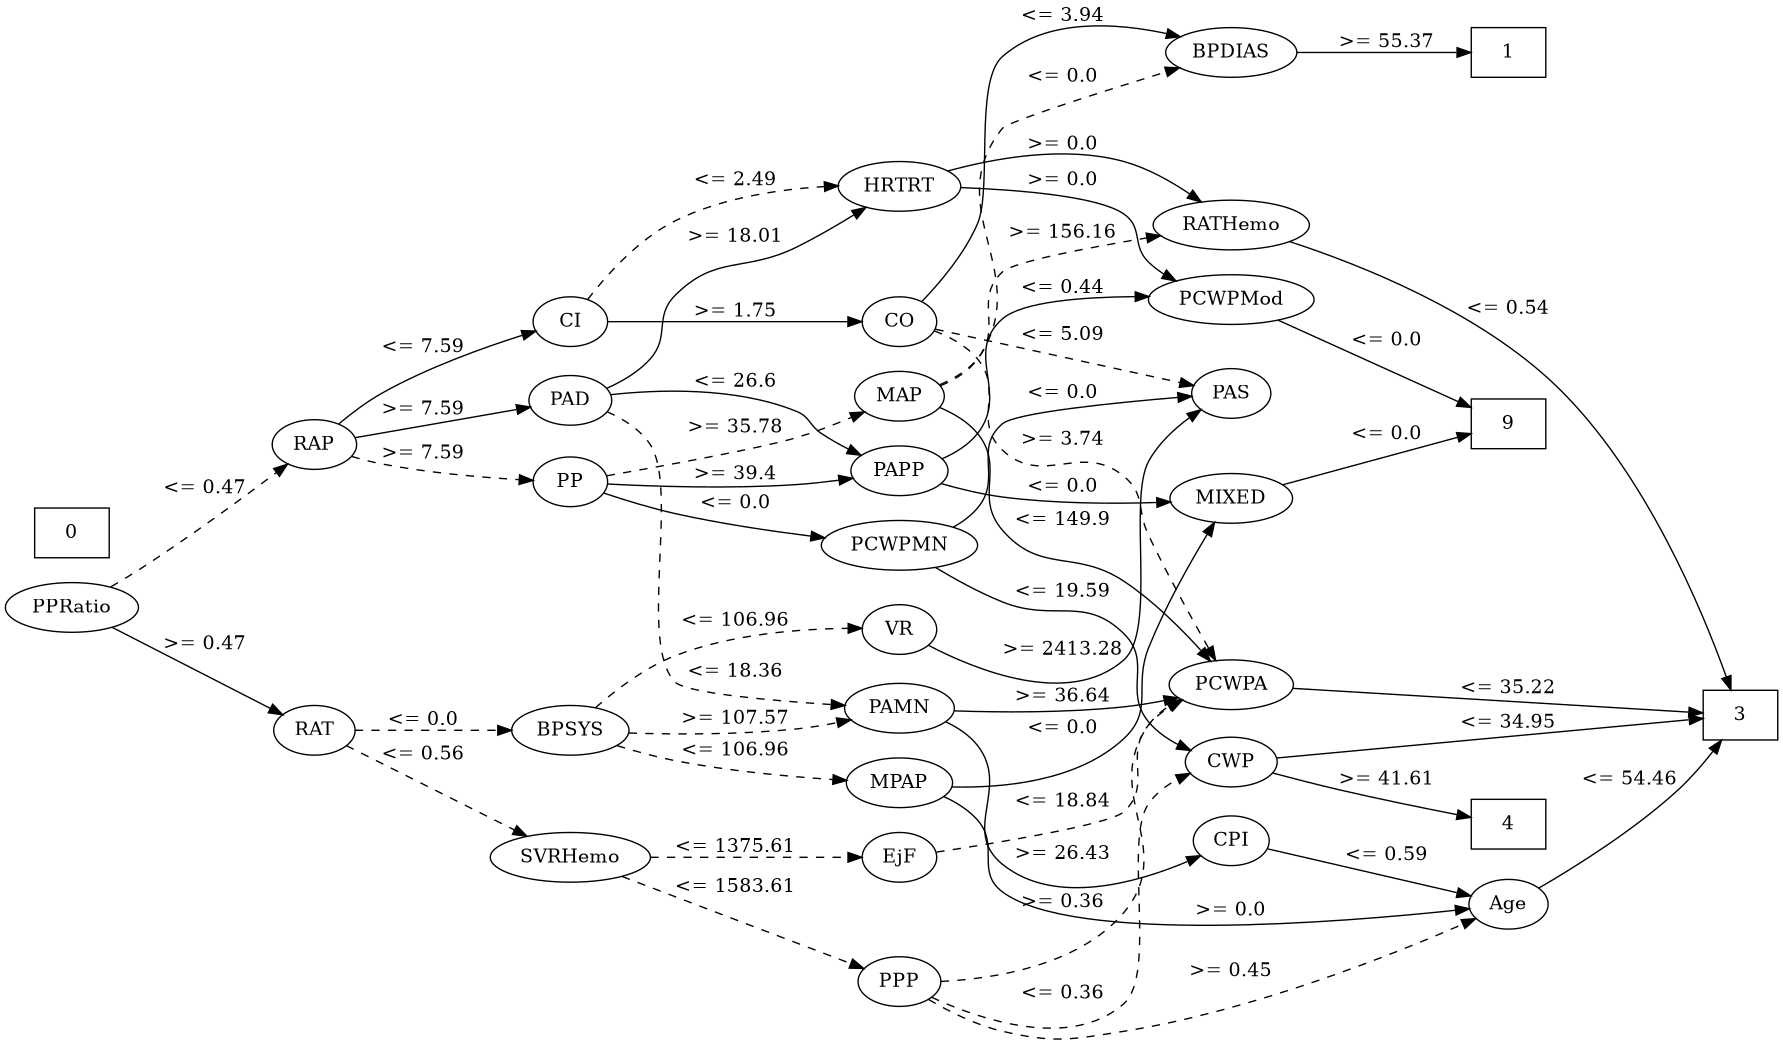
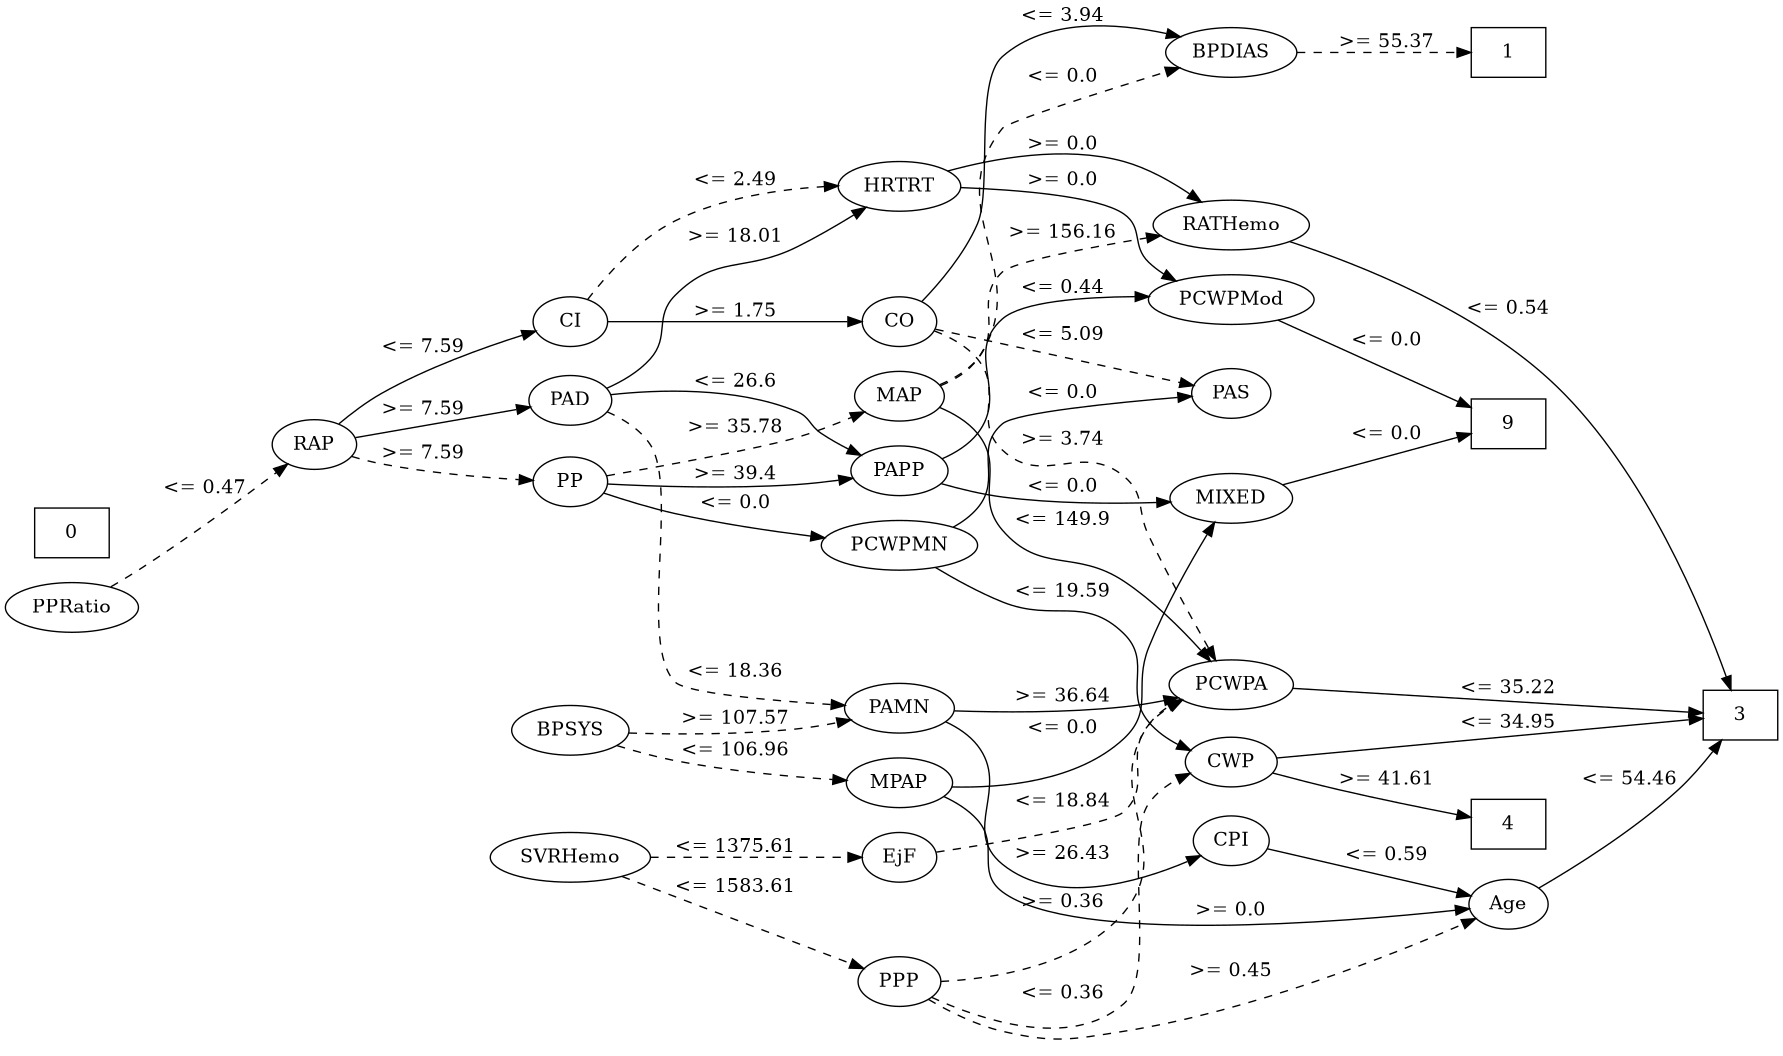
(1377, 52) -> (1377, 52)
(899, 630) -> none
(314, 730) -> none
